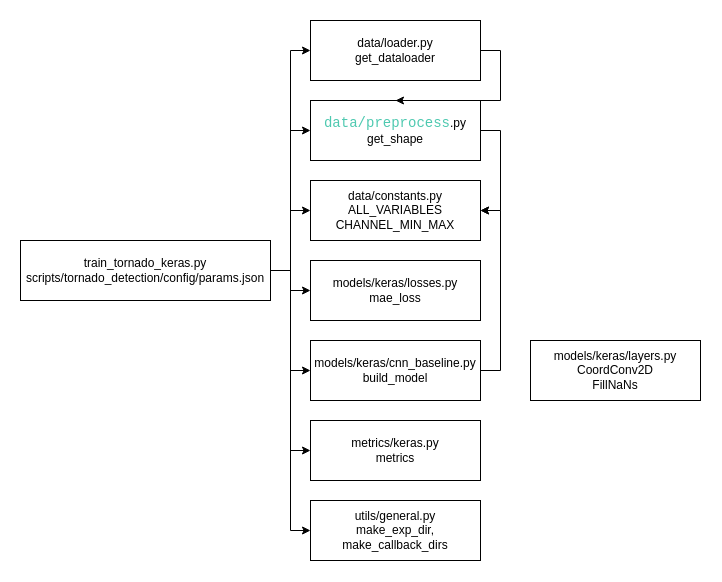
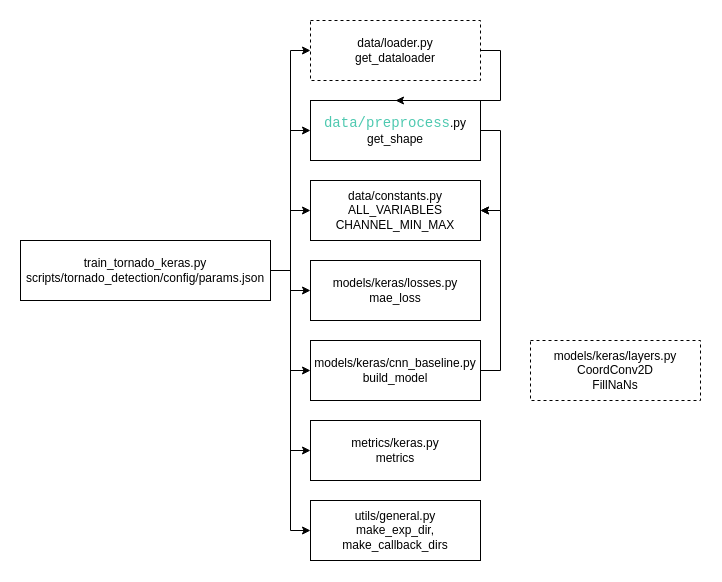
(396, 51) -> (396, 51)
(616, 371) -> (616, 371)
